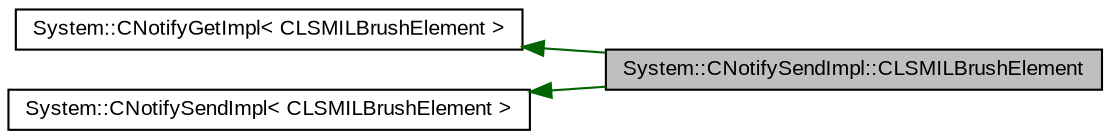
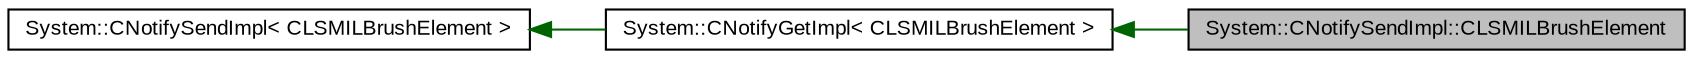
(578, 89) -> (578, 30)
